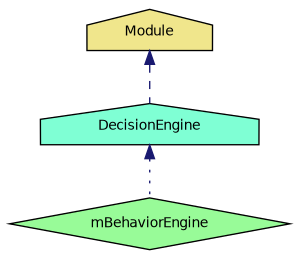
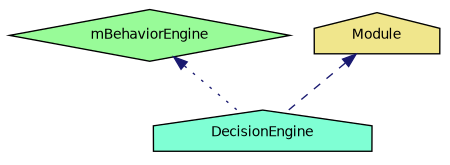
(150, 178) -> (213, 89)
